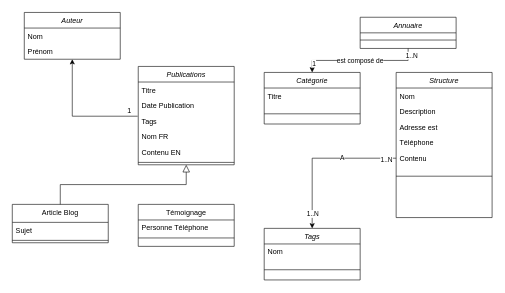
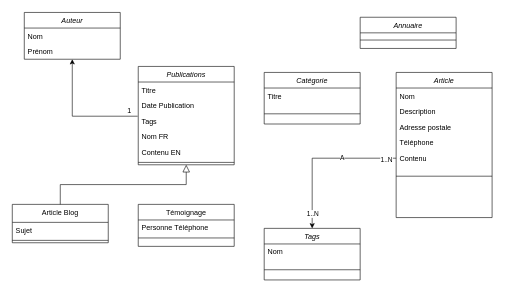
(361, 60) -> none
(444, 80) -> (444, 80)
(421, 127) -> (428, 127)
